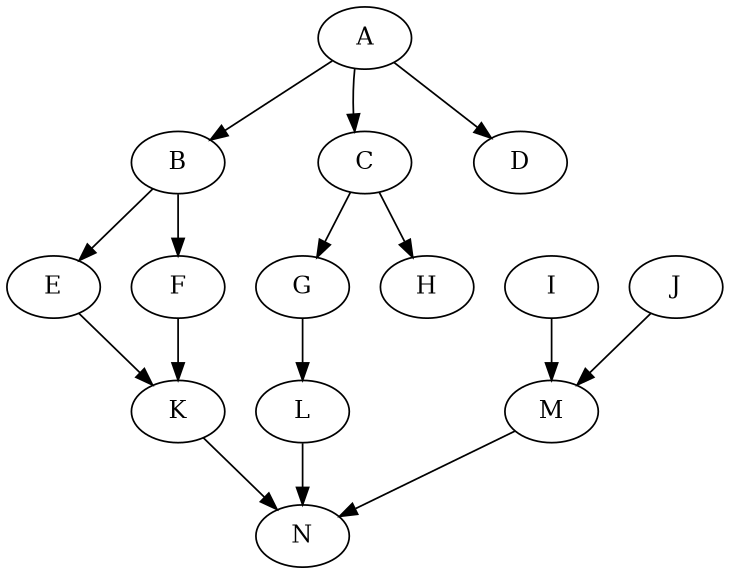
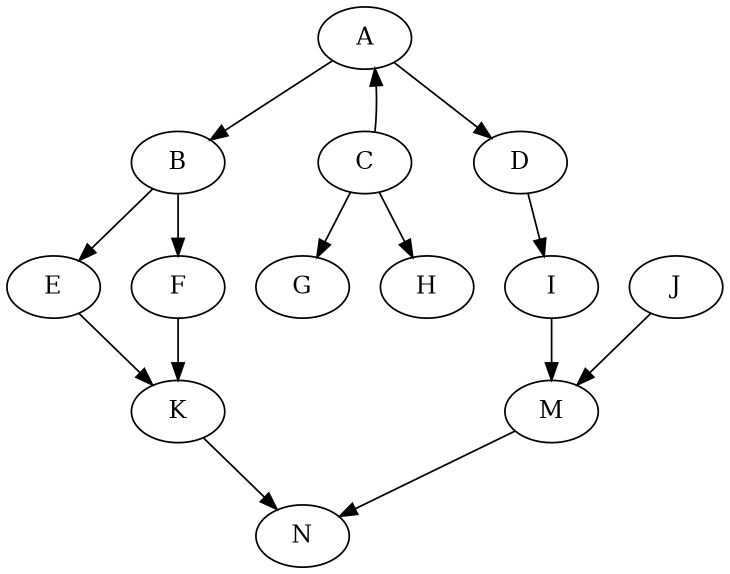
(353, 91) -> (376, 109)
none -> (534, 216)
(303, 412) -> none
